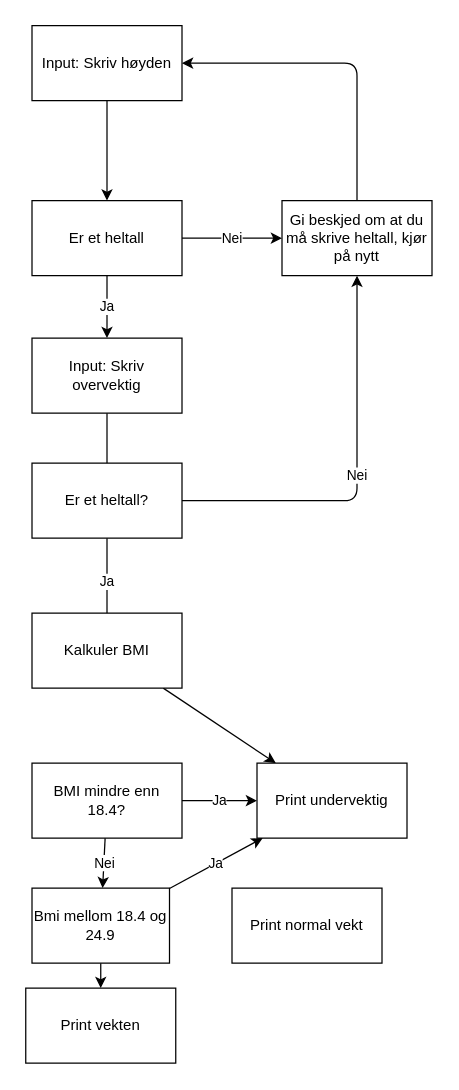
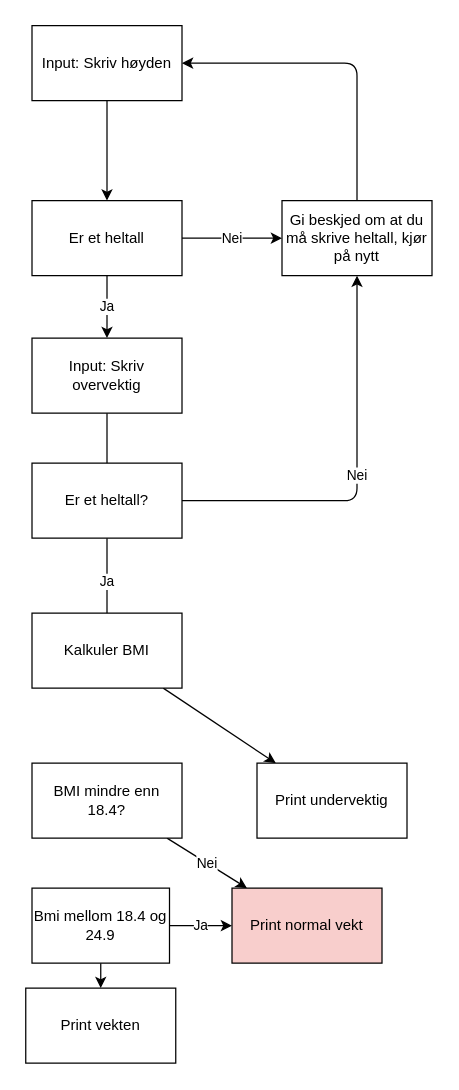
(215, 801) -> none
(104, 859) -> (204, 861)
(214, 864) -> (197, 926)
(307, 926) -> (307, 926)
